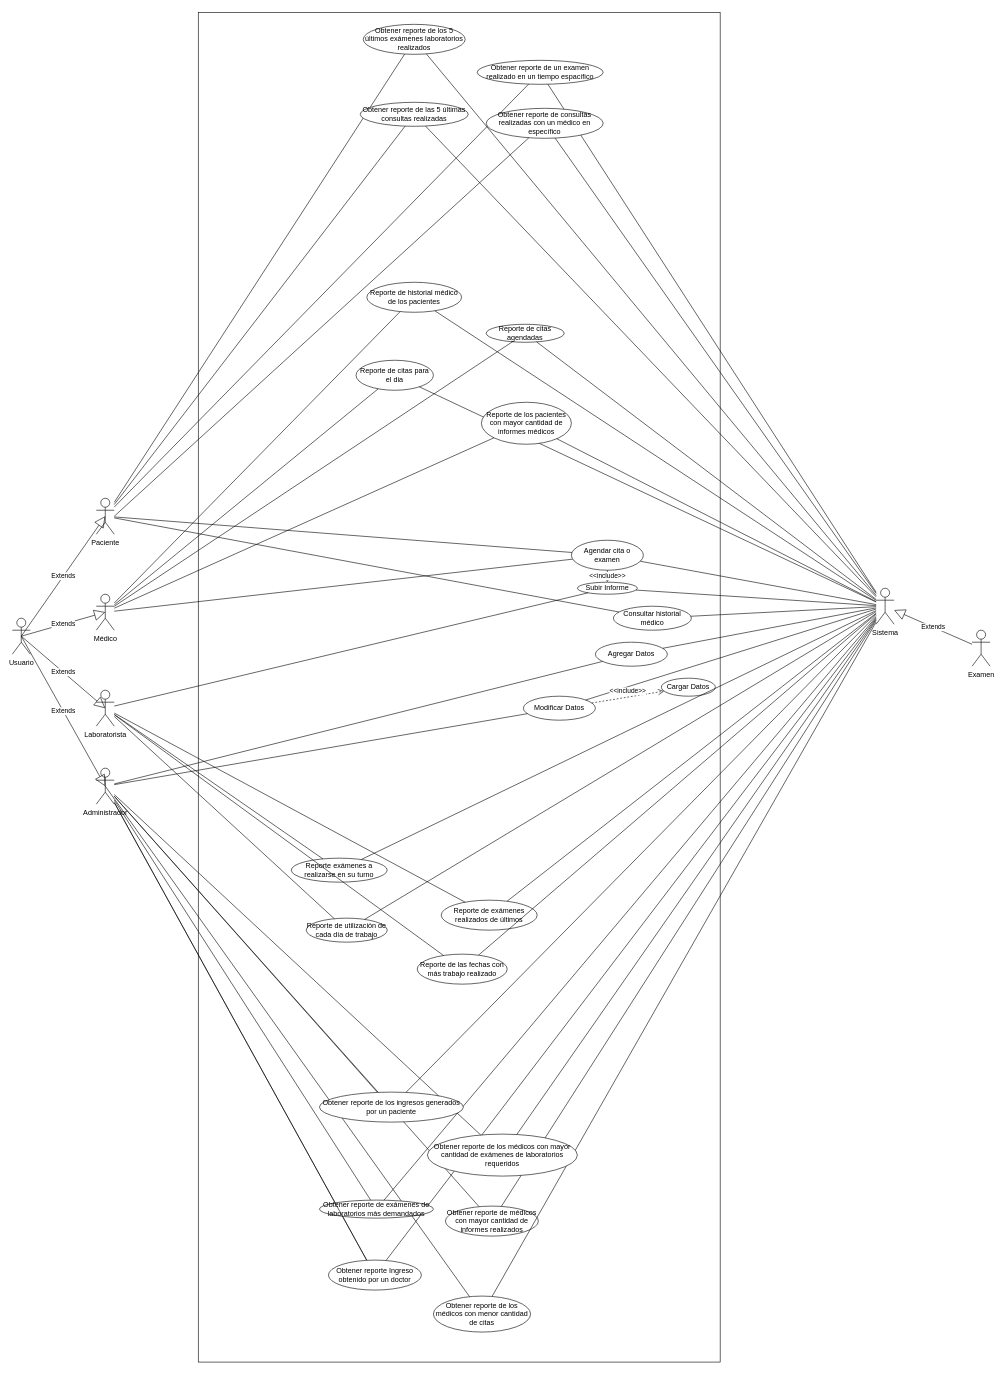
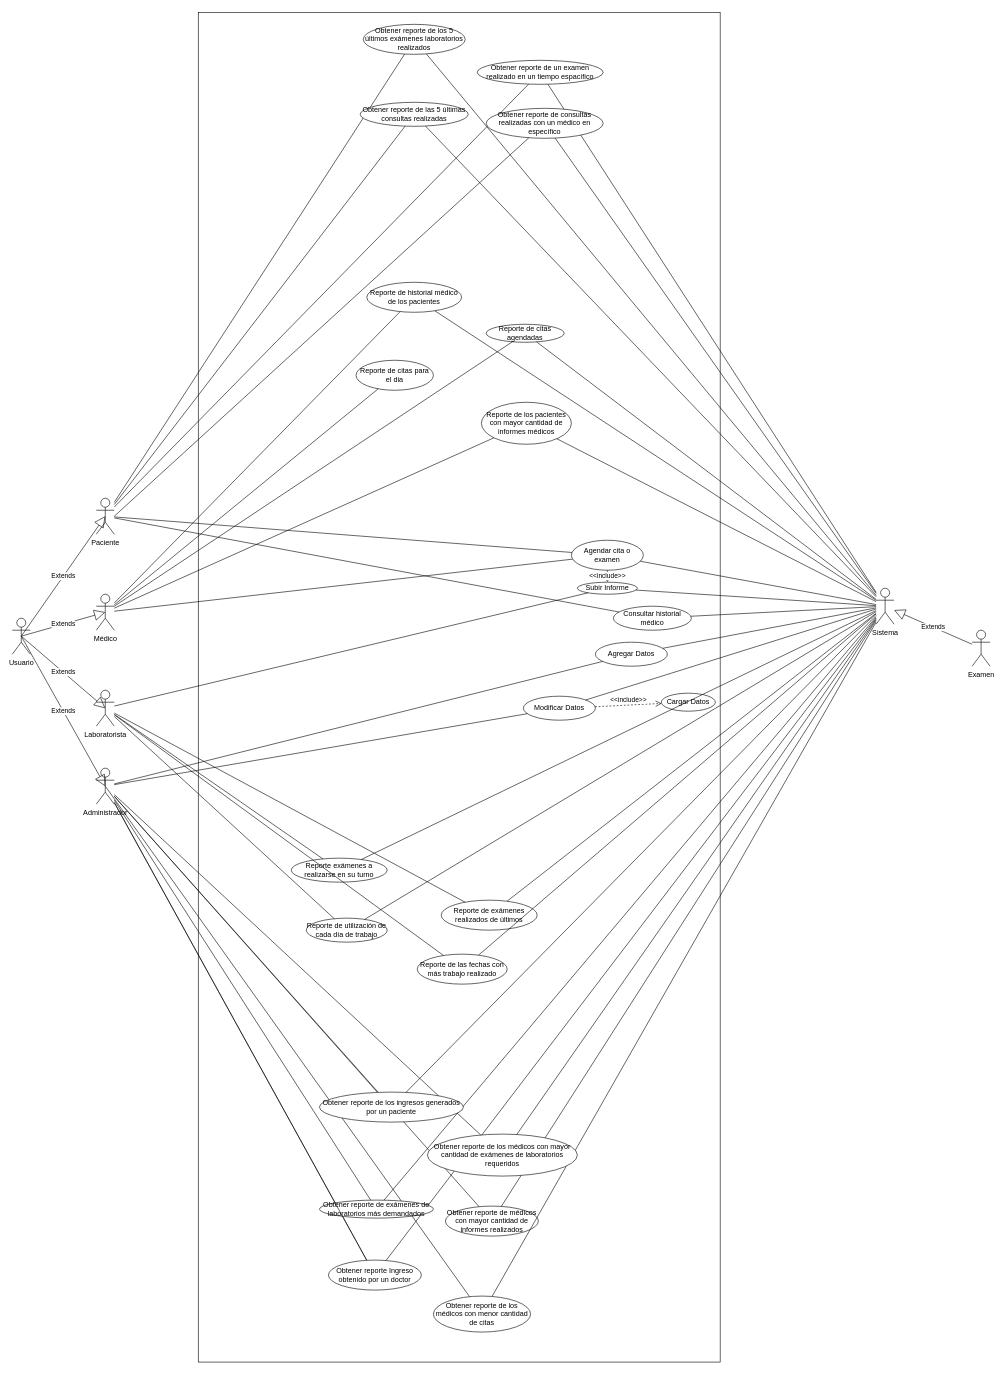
(707, 522) -> none
(689, 687) -> (689, 702)
